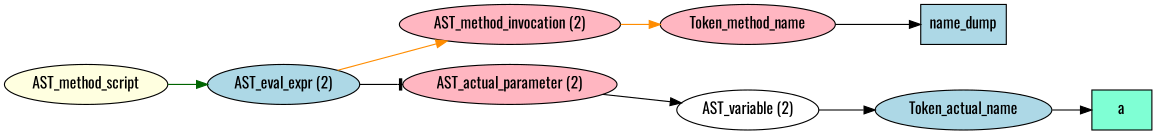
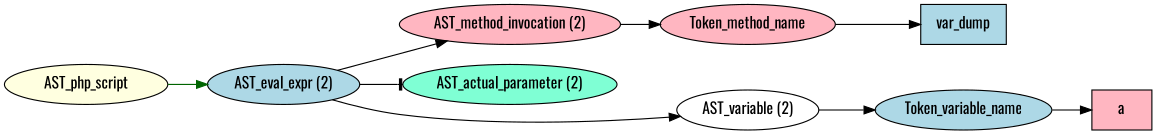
(635, 24) -> (635, 24)
(964, 24) -> (964, 24)
(387, 57) -> (387, 57)
(86, 84) -> (86, 84)
(510, 84) -> (510, 84)
(637, 98) -> (500, 122)
(964, 110) -> (964, 110)
(1122, 110) -> (1122, 110)
